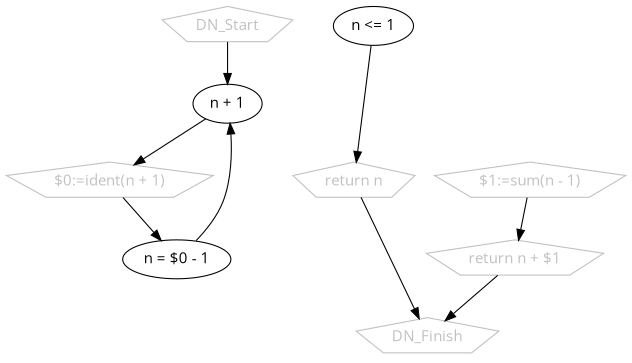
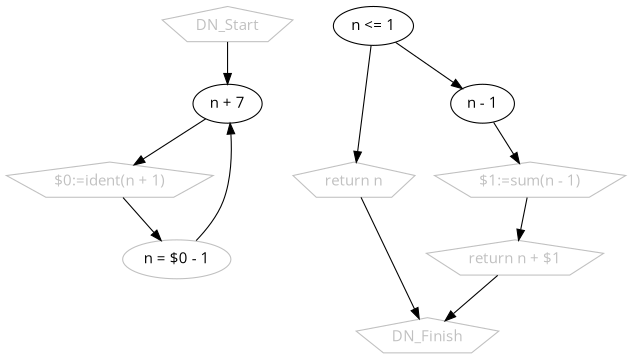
(228, 104) -> (228, 104)
none -> (483, 104)
(177, 259) -> (177, 259)
